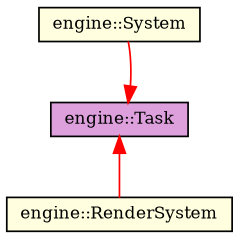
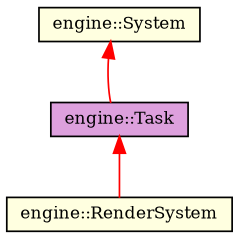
(131, 64) -> (108, 81)
